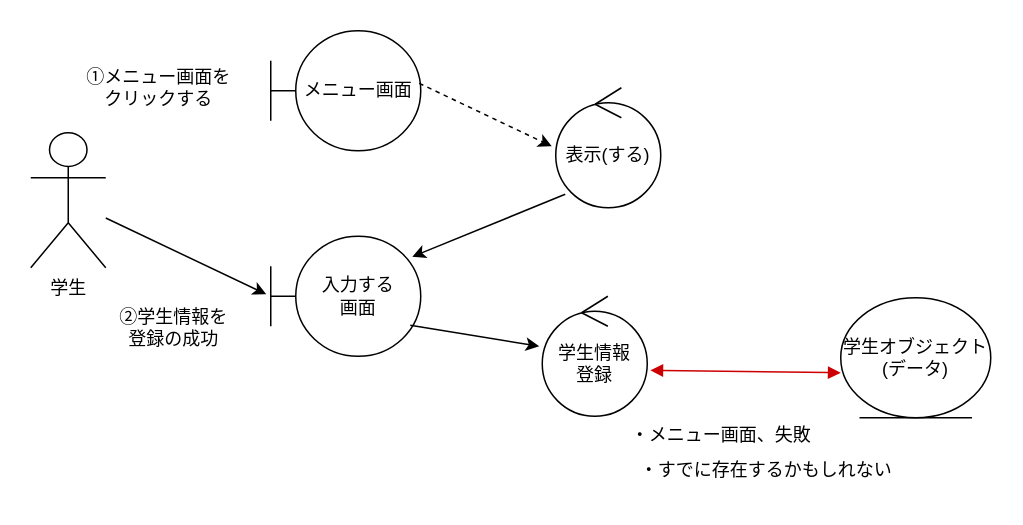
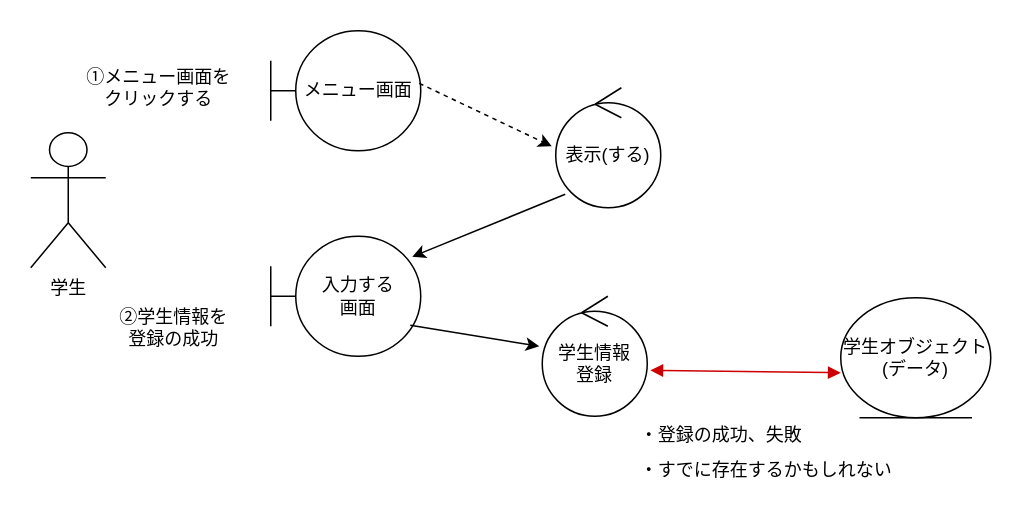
(182, 254) -> none
(722, 446) -> (722, 446)
